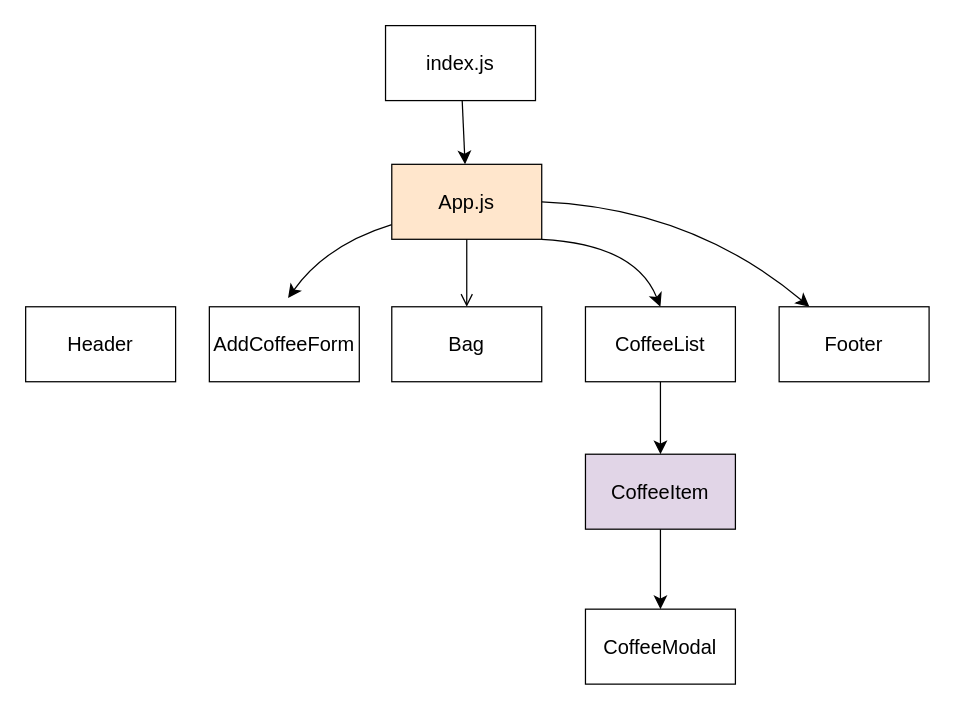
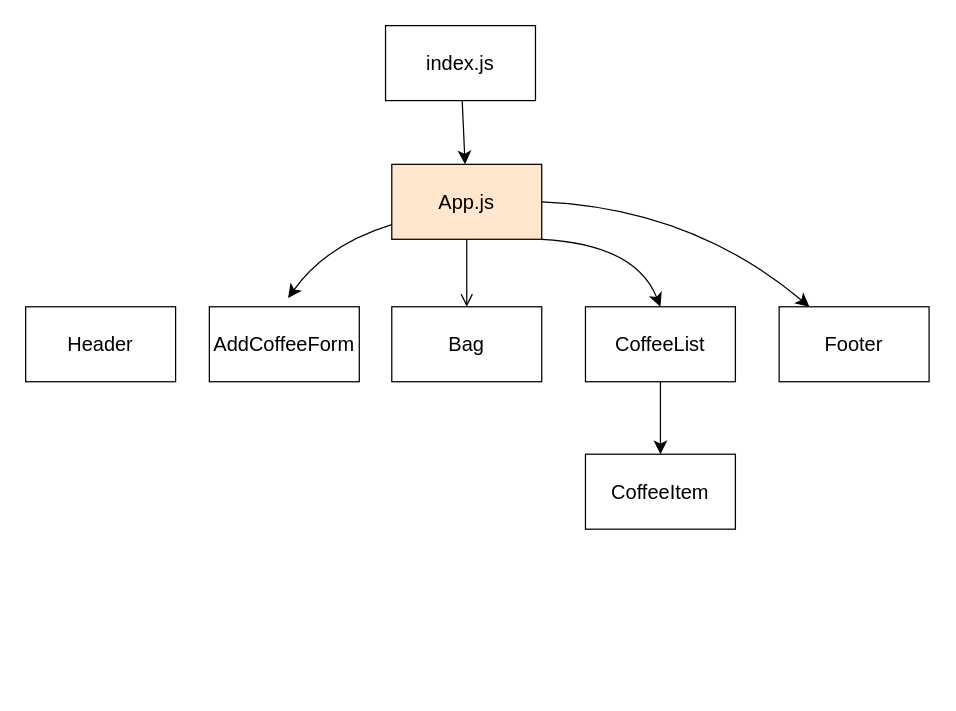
(661, 492) -> (661, 492)
(661, 565) -> none
(661, 647) -> none
